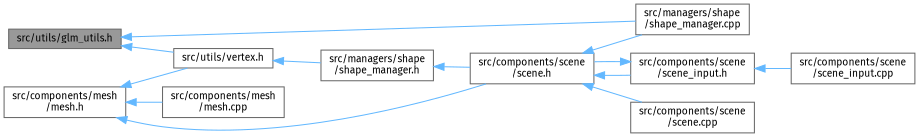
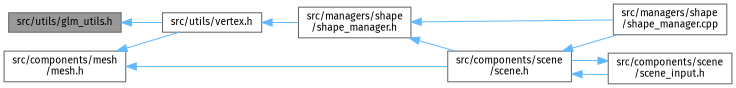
(384, 29) -> (517, 21)
(853, 68) -> none
(223, 102) -> none
(693, 118) -> none
